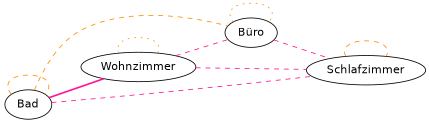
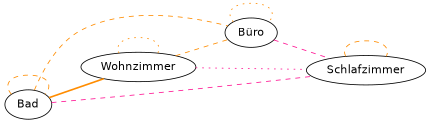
(202, 48) -> (202, 48)
(251, 69) -> (251, 69)
(76, 88) -> (76, 88)
